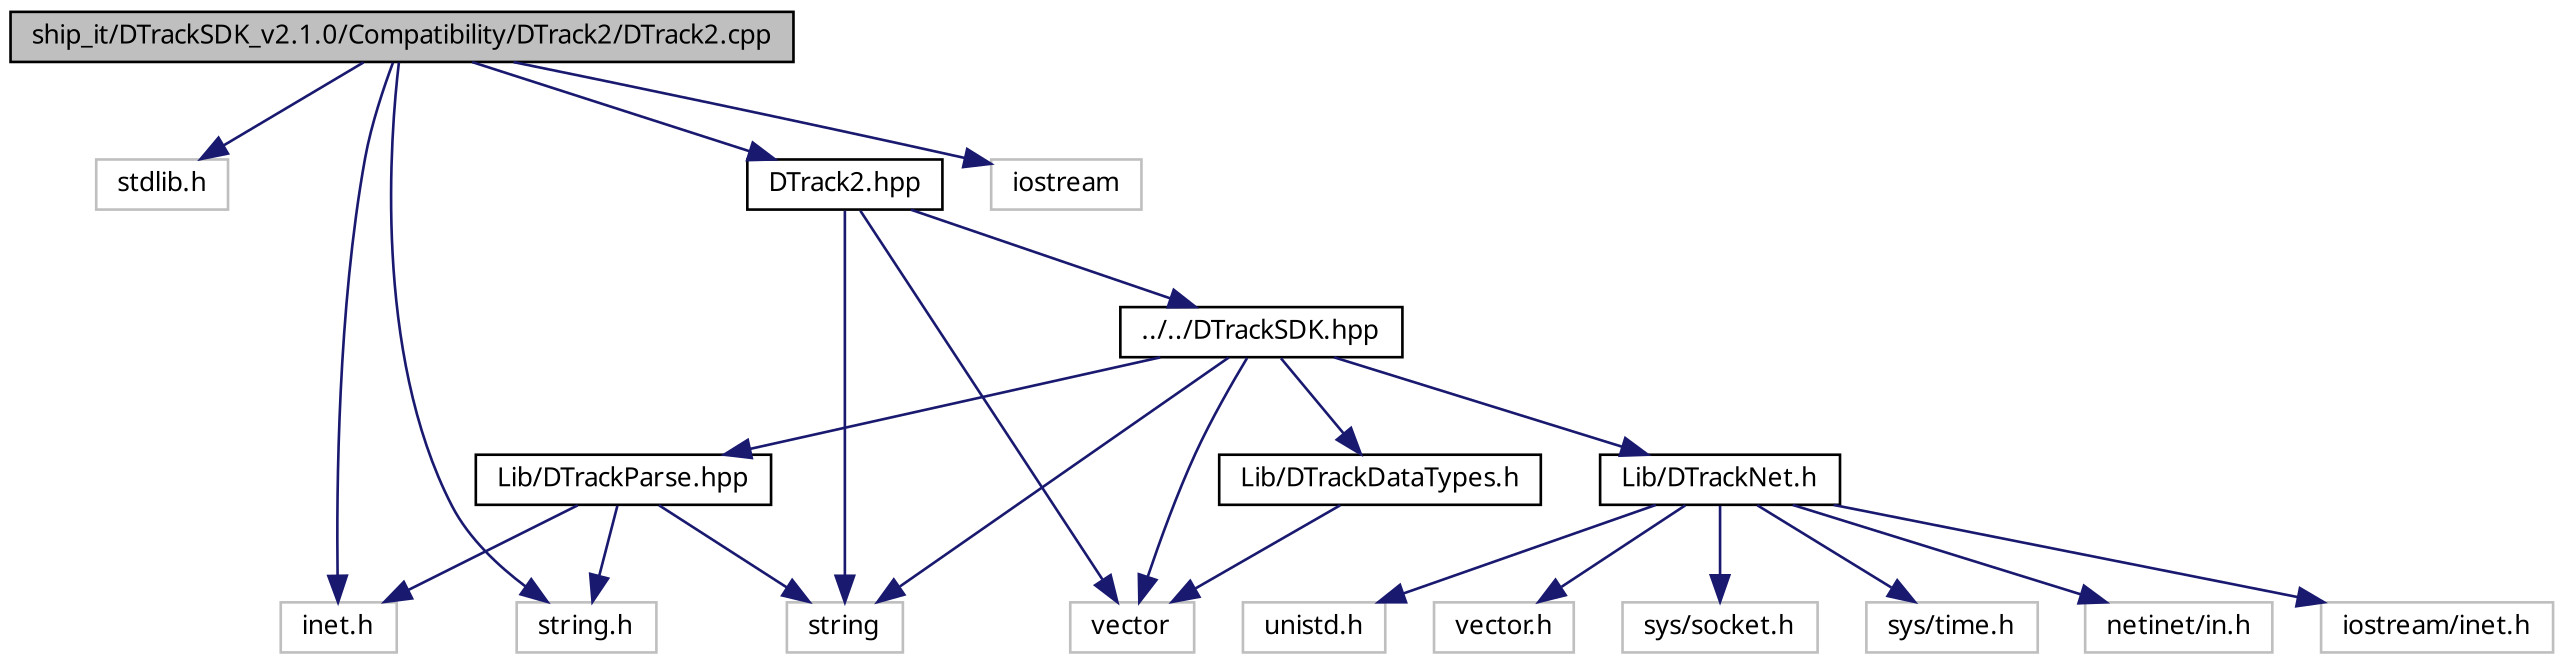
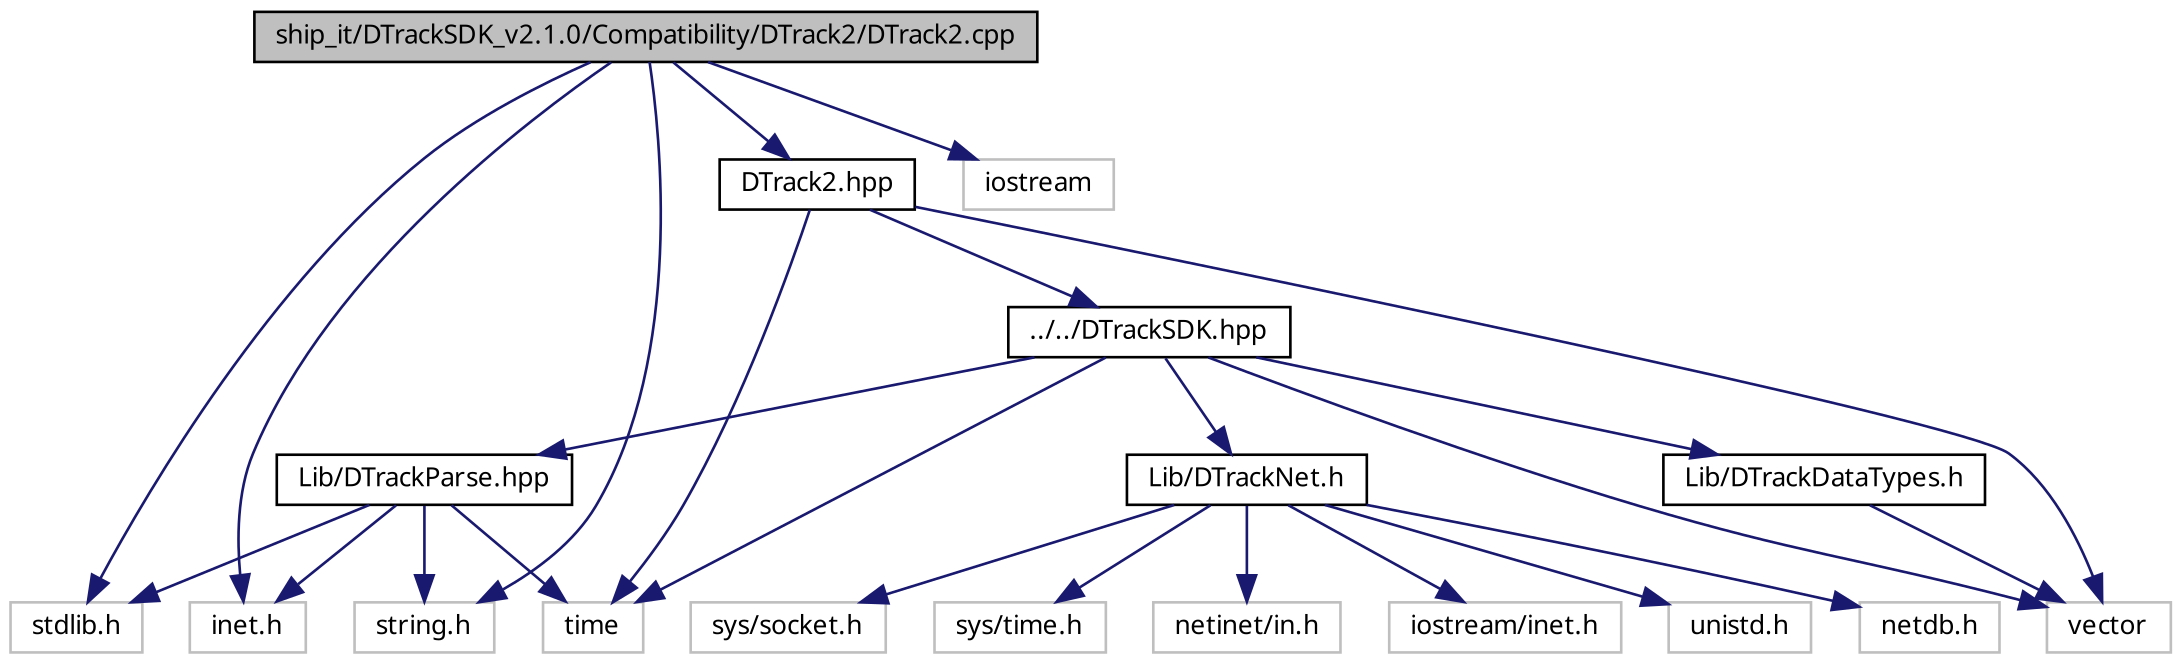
none -> (263, 549)
(845, 627) -> (593, 627)
(1504, 627) -> (1930, 627)
